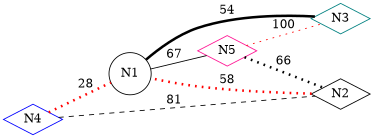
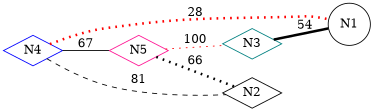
(179, 62) -> (86, 51)
(231, 90) -> none
